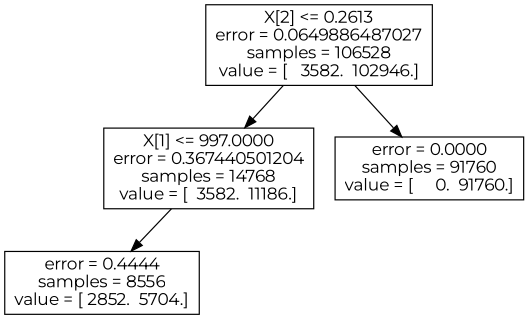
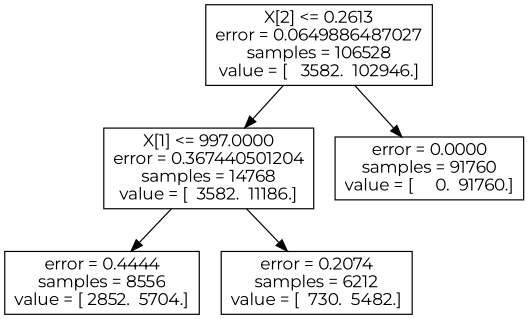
none -> (317, 283)
